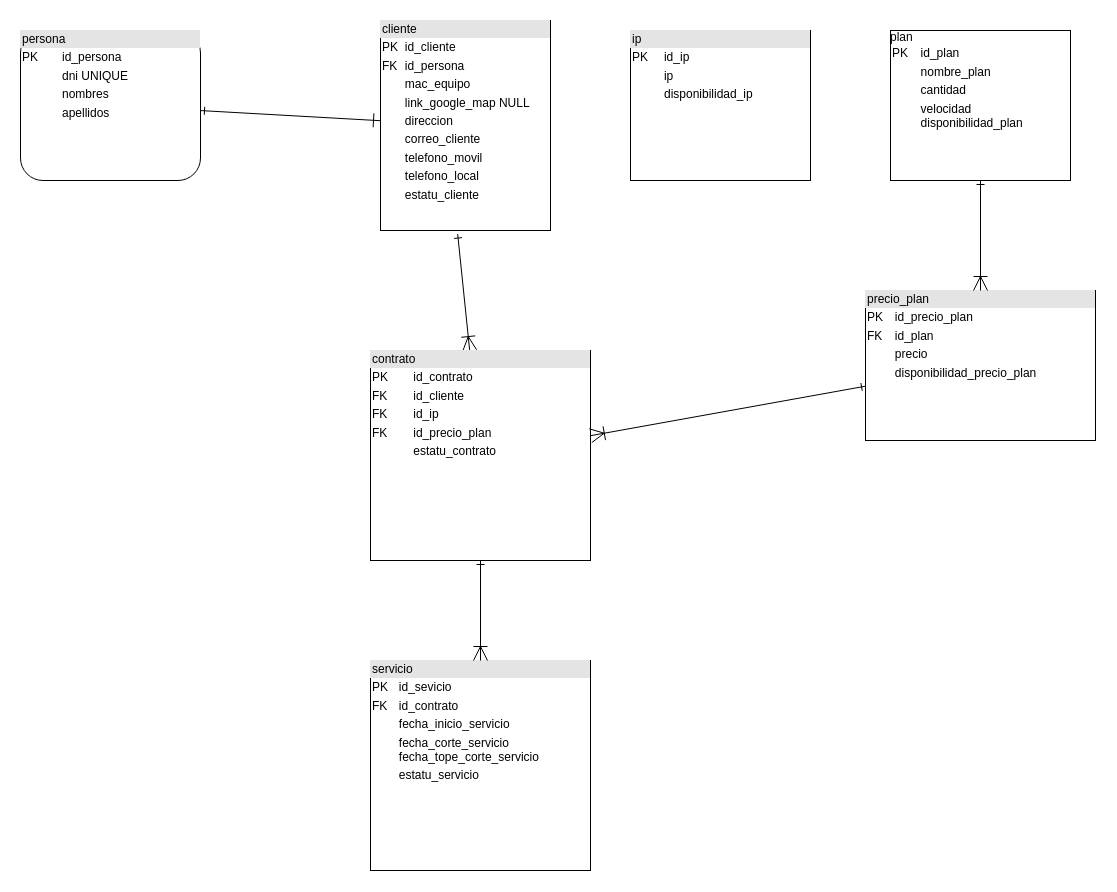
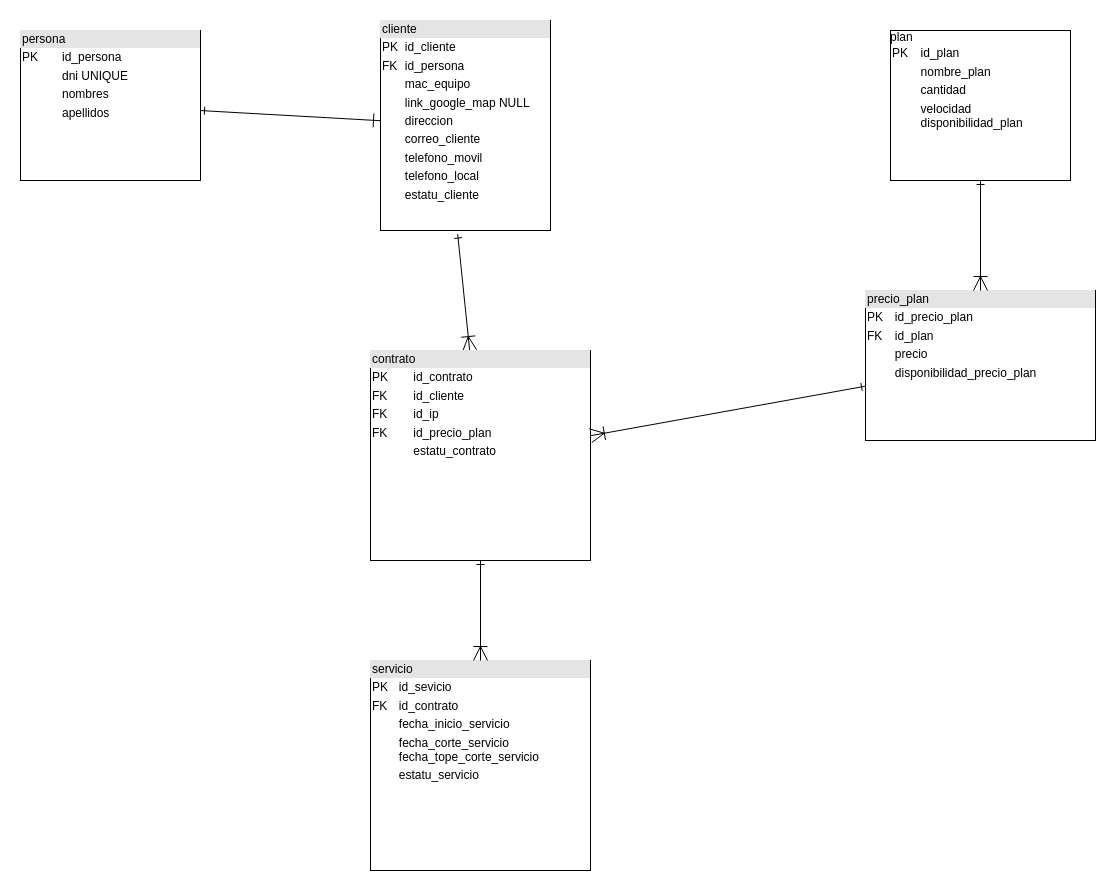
(111, 106) -> (111, 106)
(721, 106) -> none
